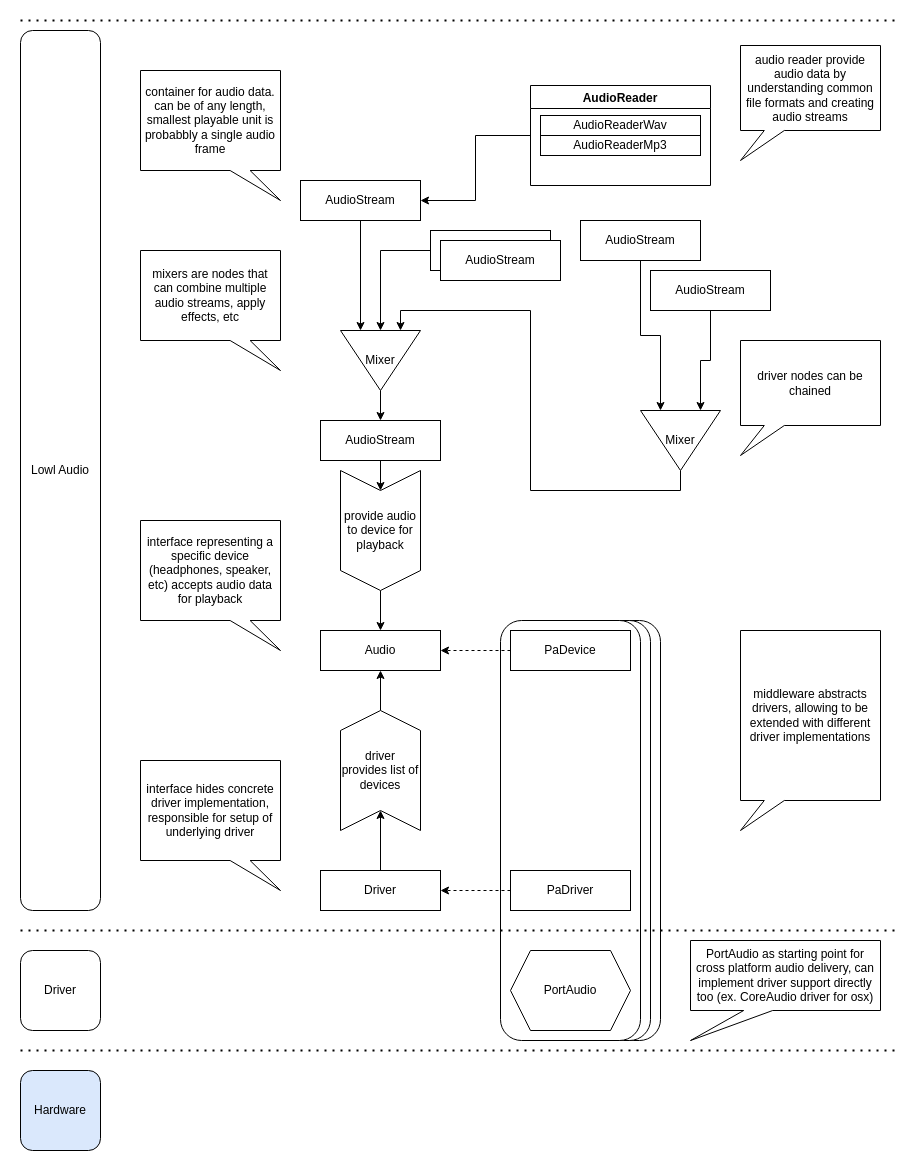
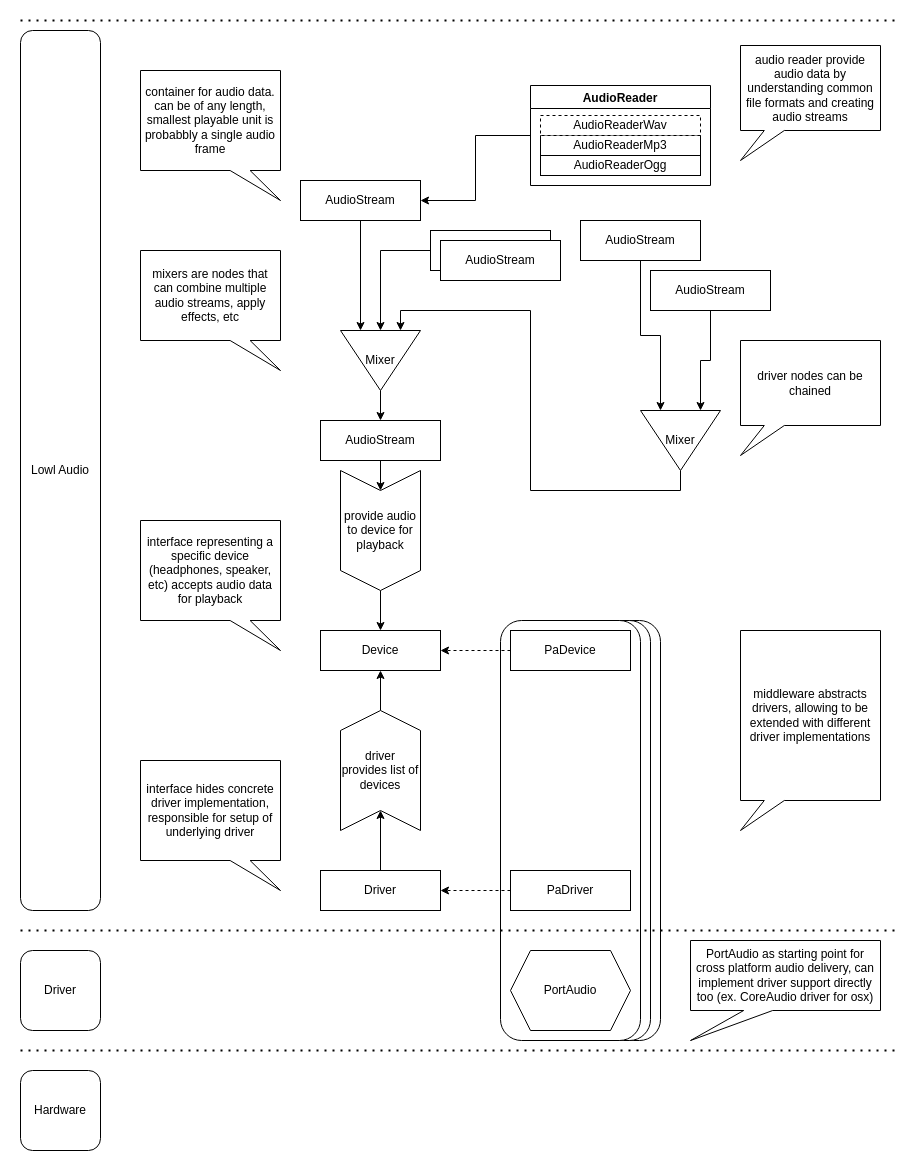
(621, 126) -> (621, 126)
none -> (621, 166)
(381, 651) -> (381, 651)
(61, 1111) -> (61, 1111)
